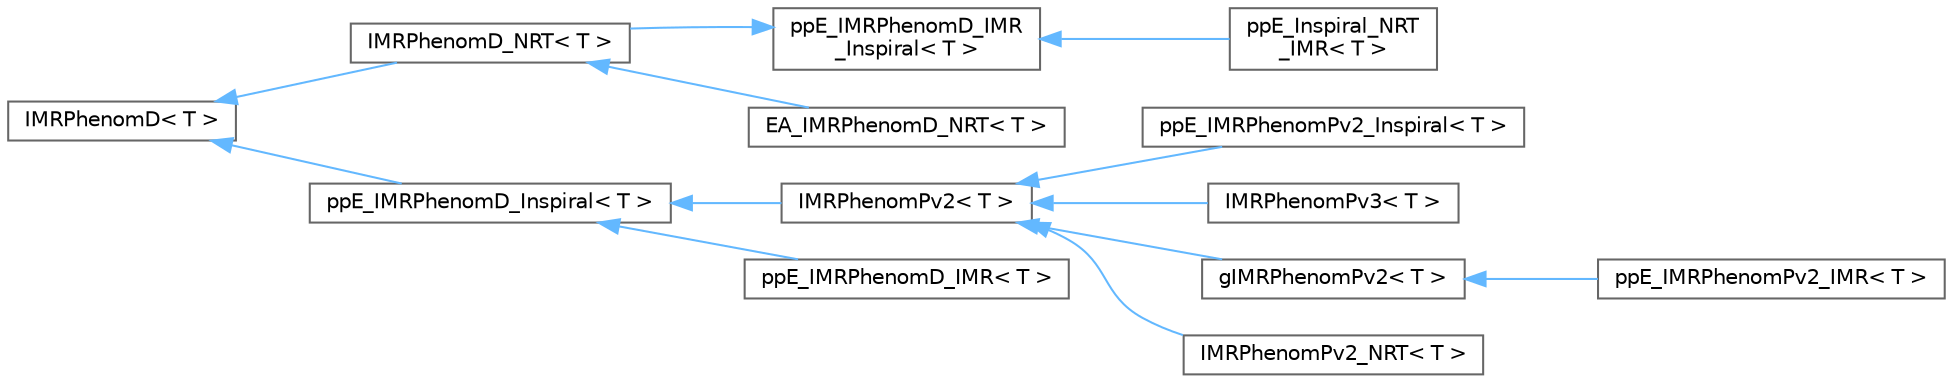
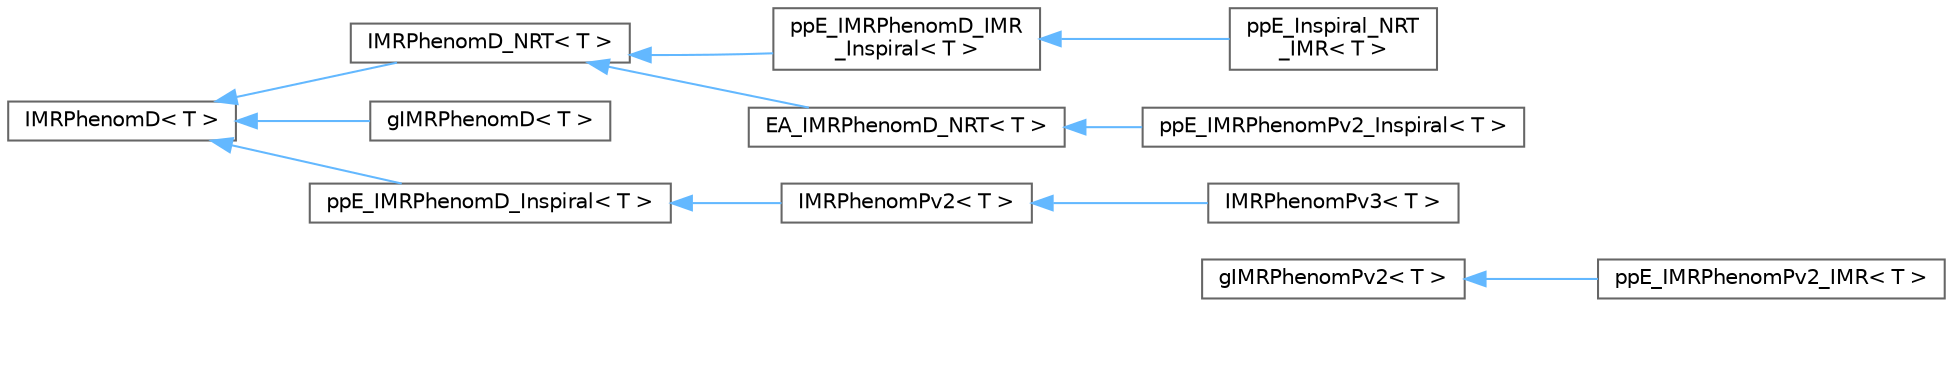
(691, 27) -> (712, 55)
none -> (490, 121)
(1130, 163) -> (1114, 127)
(1130, 243) -> none
(907, 279) -> none
(1333, 355) -> none
